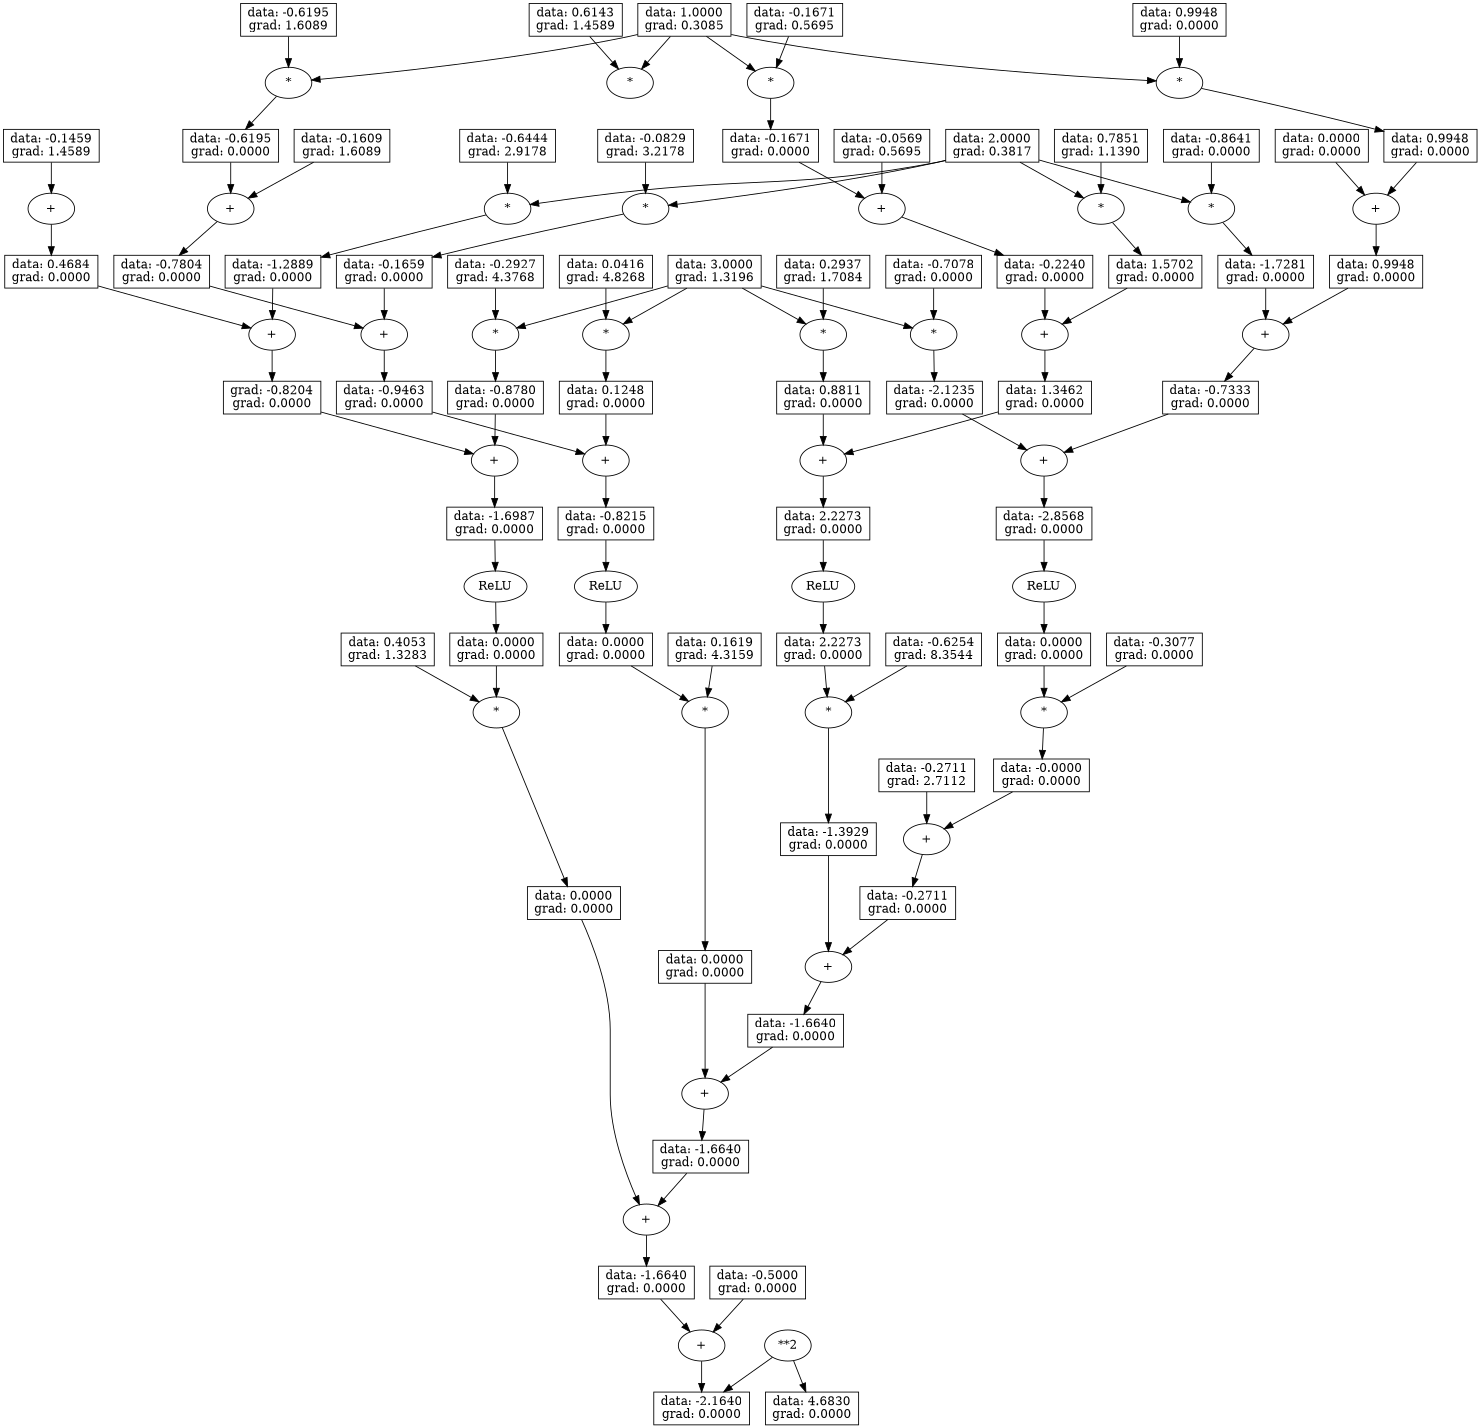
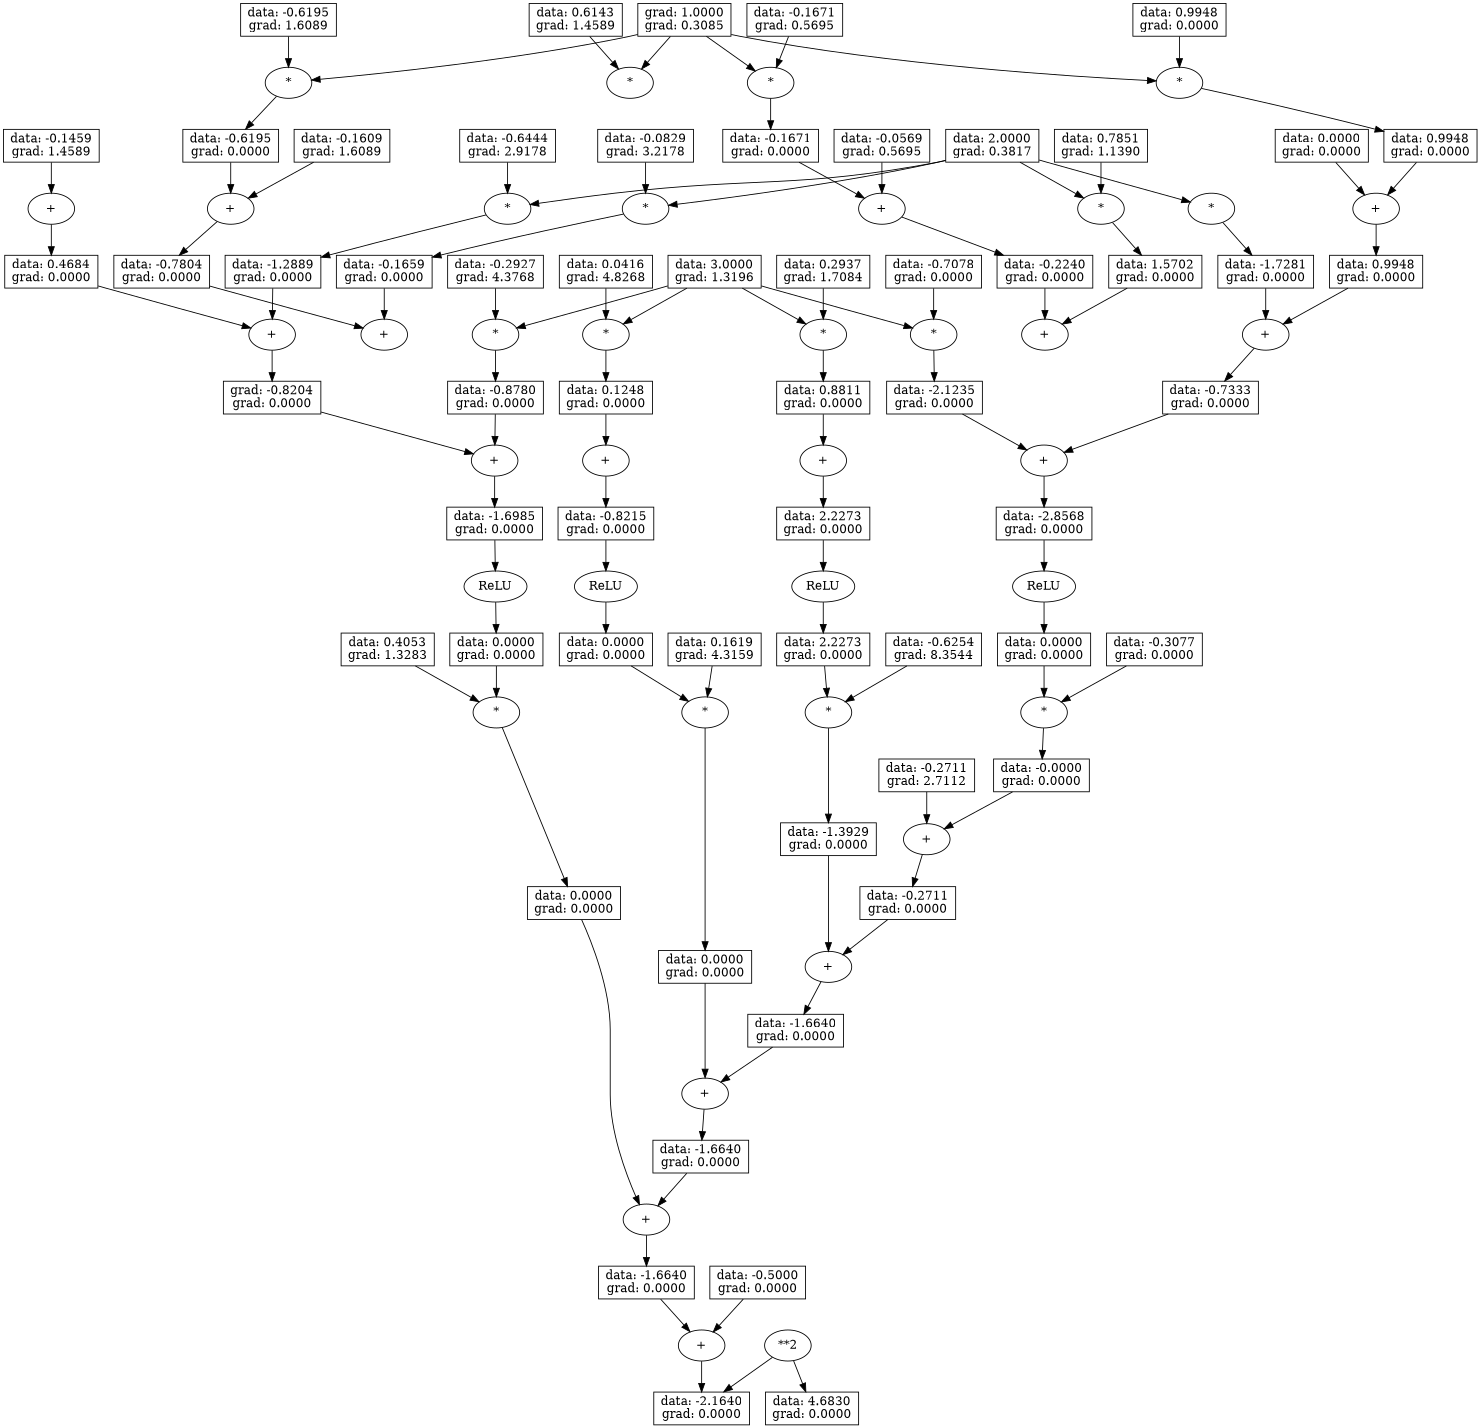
(684, 20) -> (684, 20)
(1211, 146) -> none
(384, 398) -> none
(1045, 398) -> none
(495, 524) -> (495, 524)
